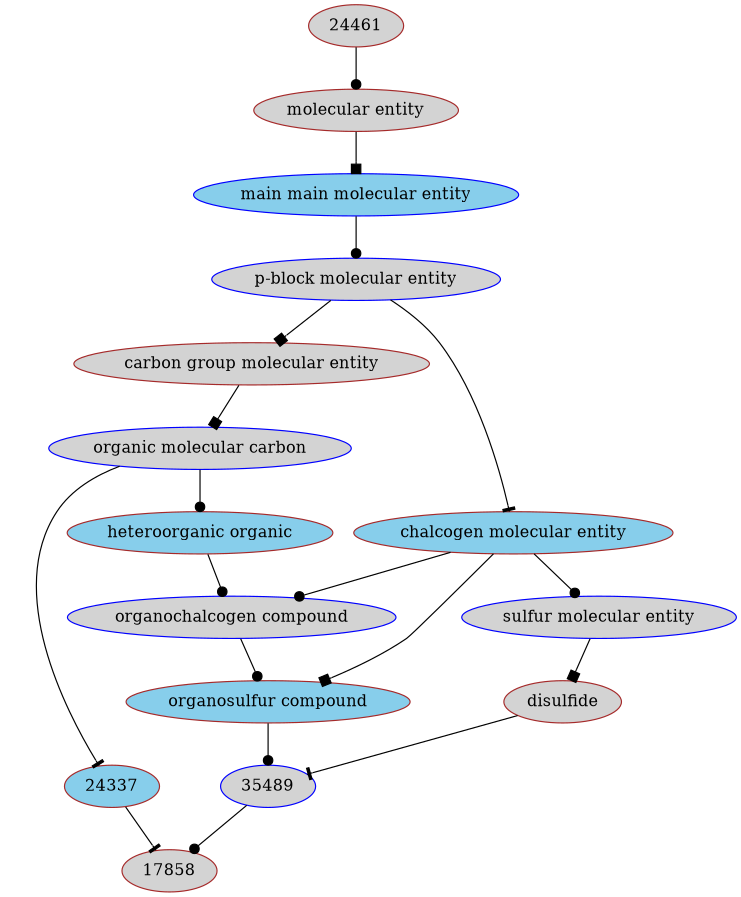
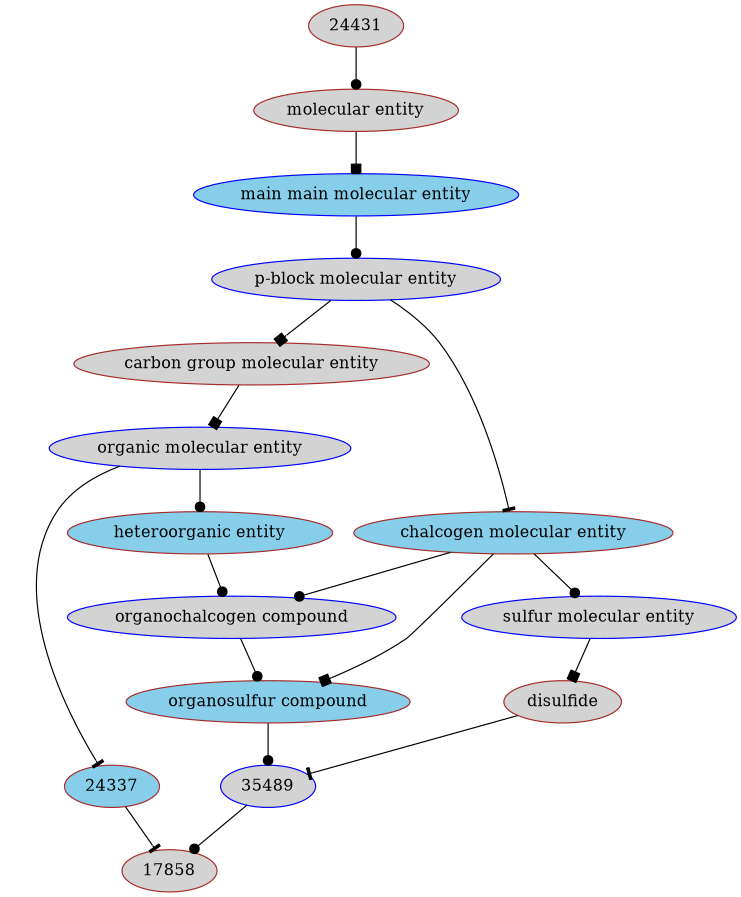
(356, 26) -> (356, 26)
(200, 448) -> (200, 448)
(200, 533) -> (200, 533)
